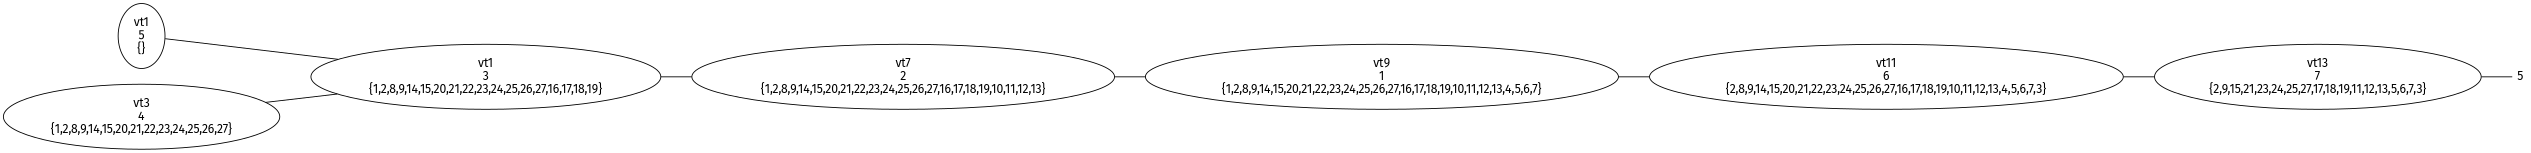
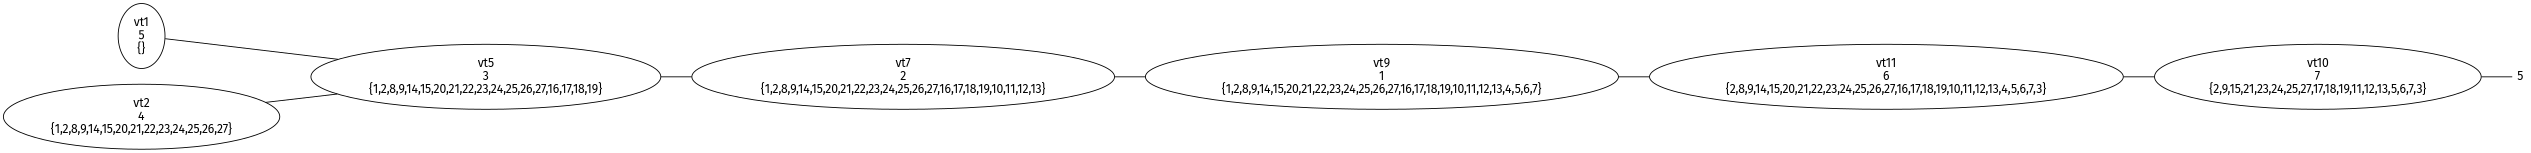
(486, 77) -> (486, 77)
(2318, 77) -> (2318, 77)
(142, 117) -> (142, 117)
